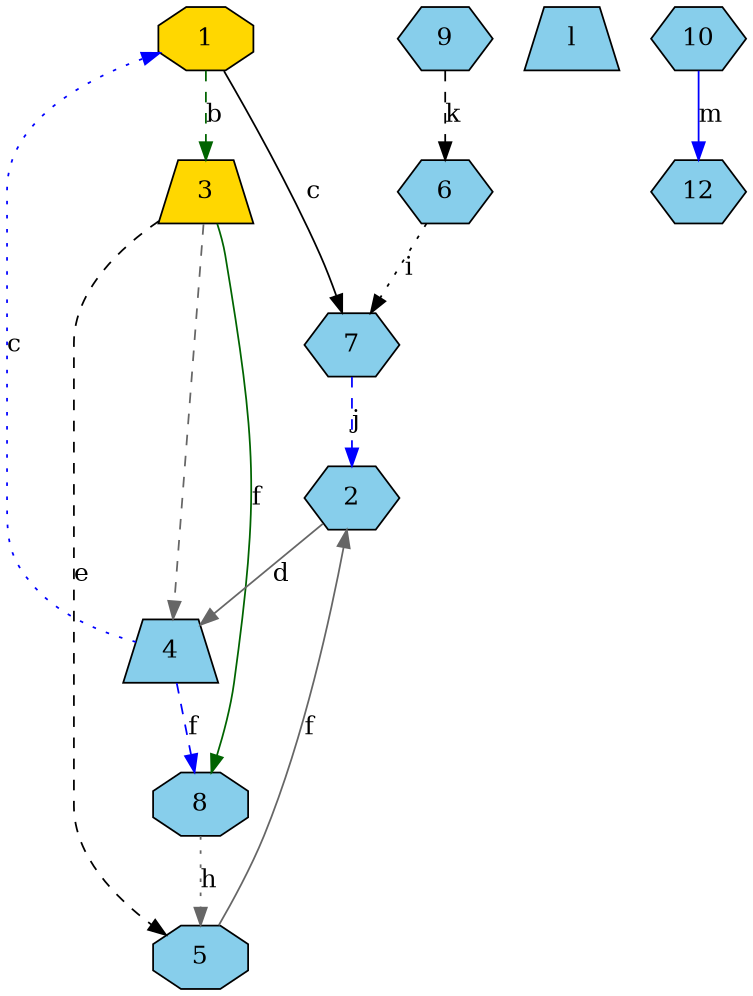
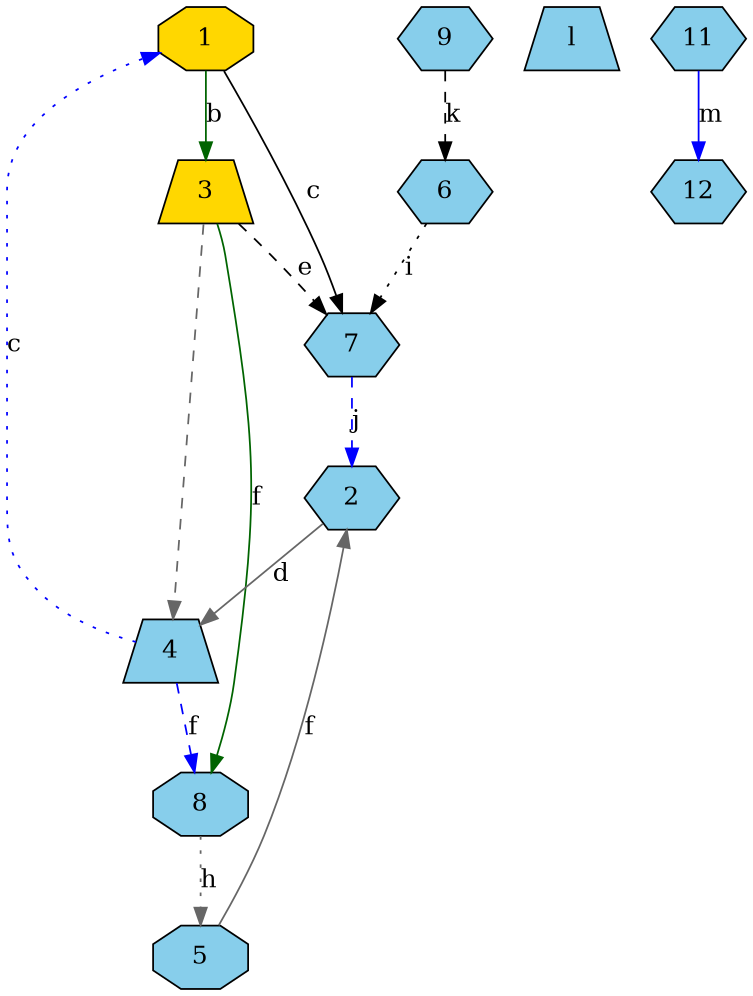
(699, 39) -> (699, 39)
(206, 106) -> (206, 106)
(74, 571) -> (277, 262)
